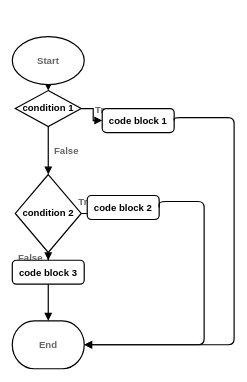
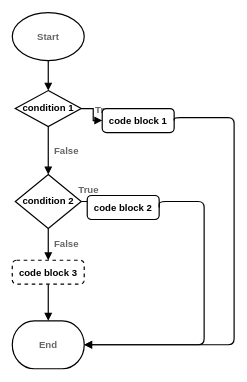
(48, 60) -> (48, 36)
(48, 213) -> (48, 201)
(48, 272) -> (48, 272)
